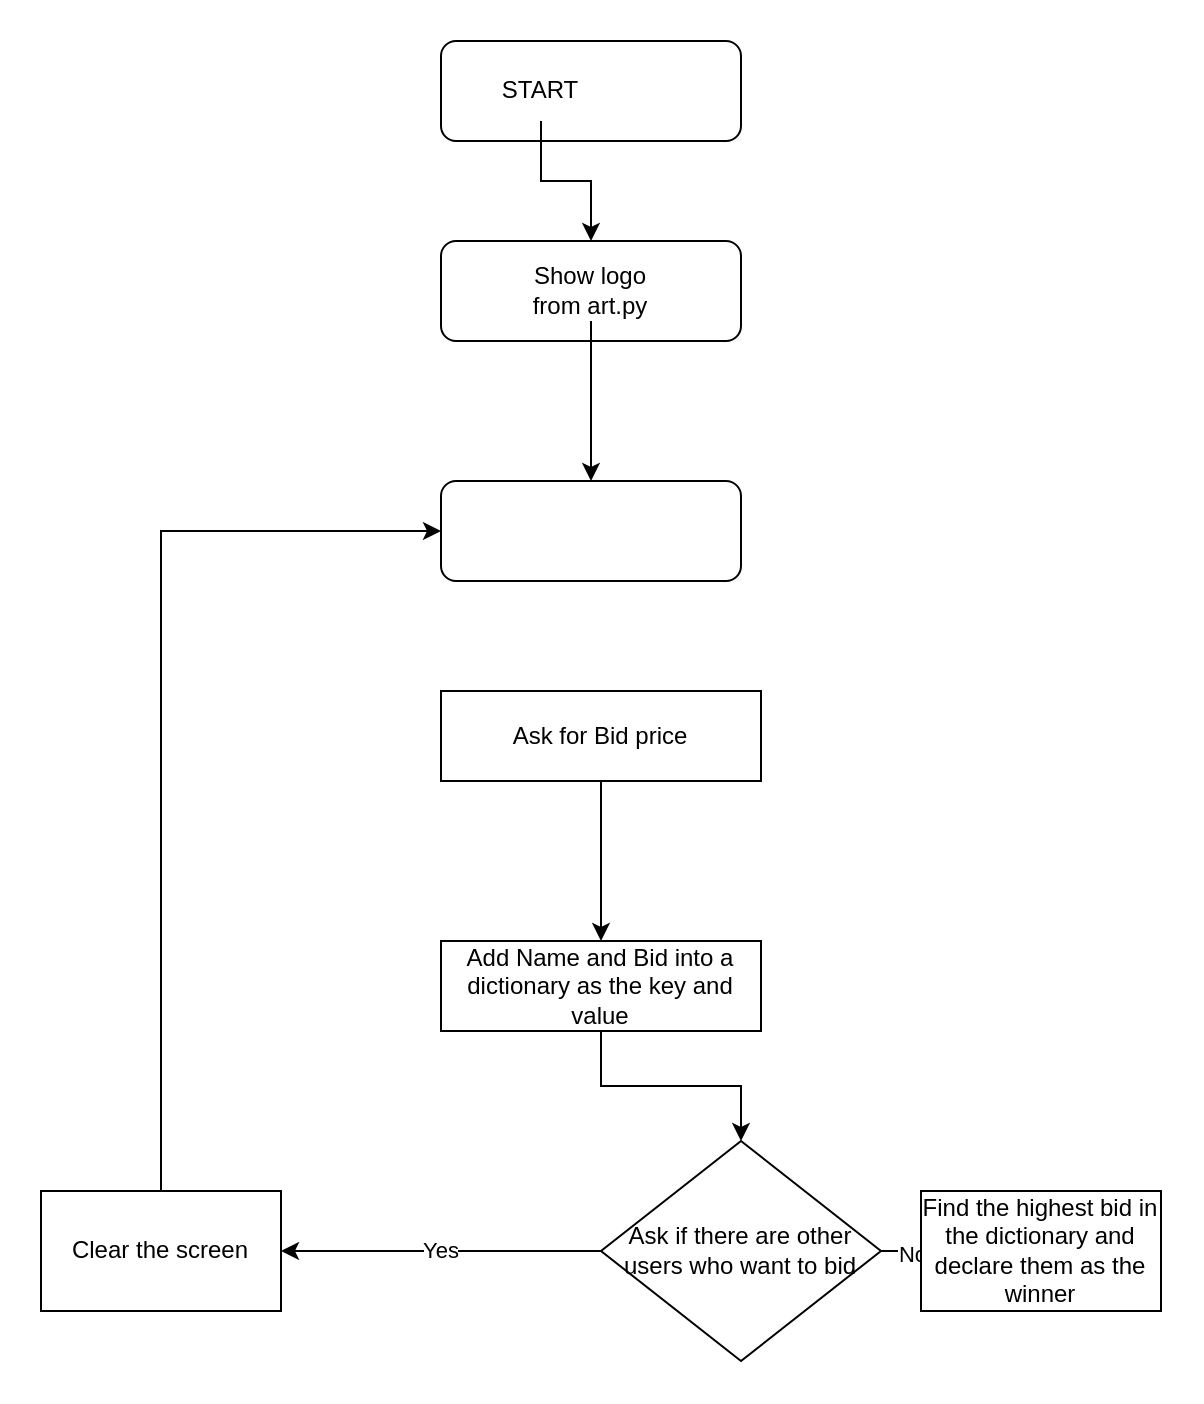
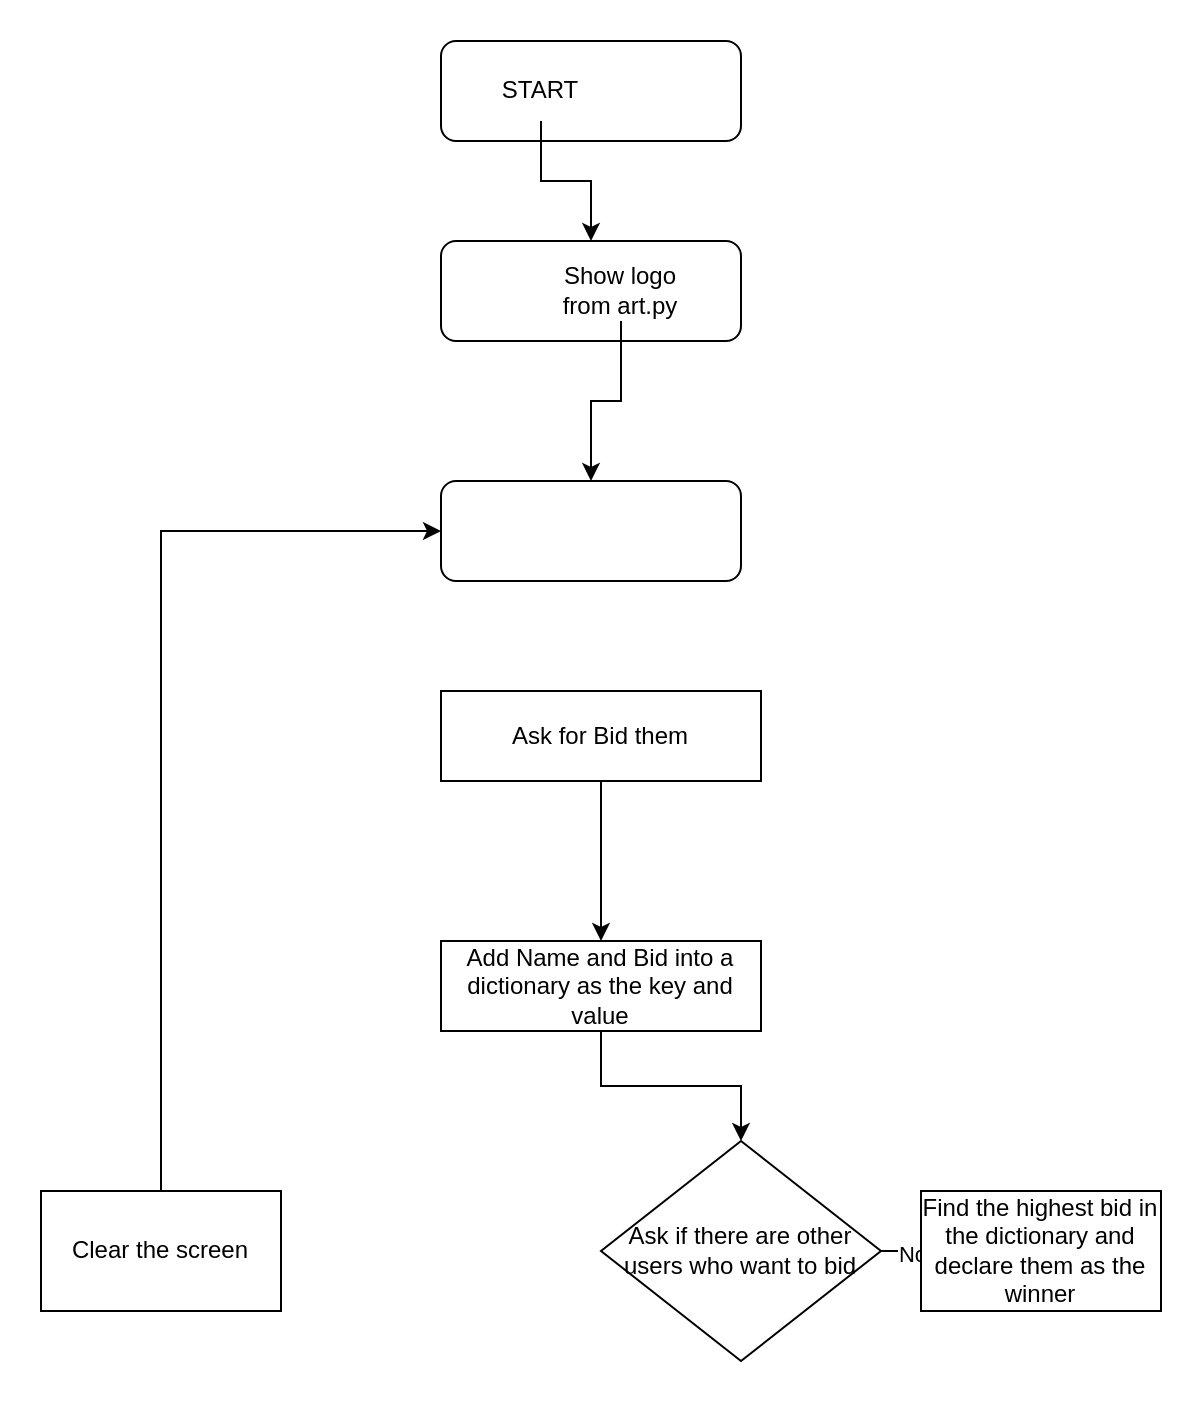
(591, 291) -> (621, 291)
(601, 737) -> (601, 737)
(448, 1251) -> none
